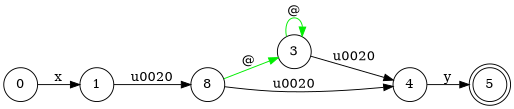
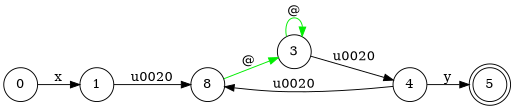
(304, 92) -> (314, 92)
